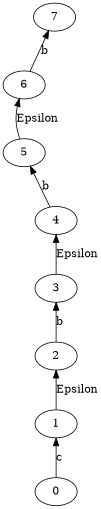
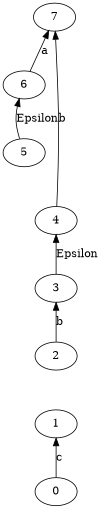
(45, 51) -> (45, 51)
(42, 190) -> (59, 123)
(56, 394) -> none
